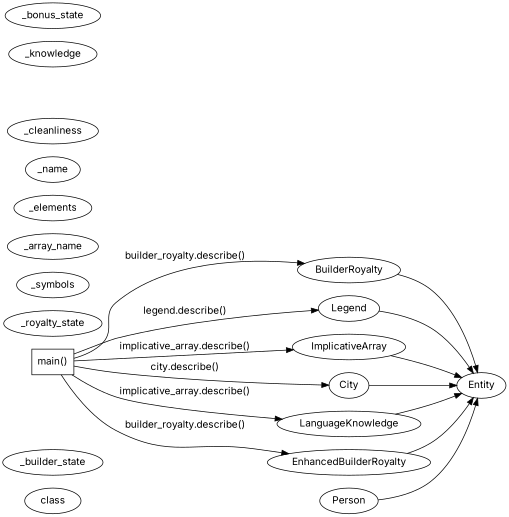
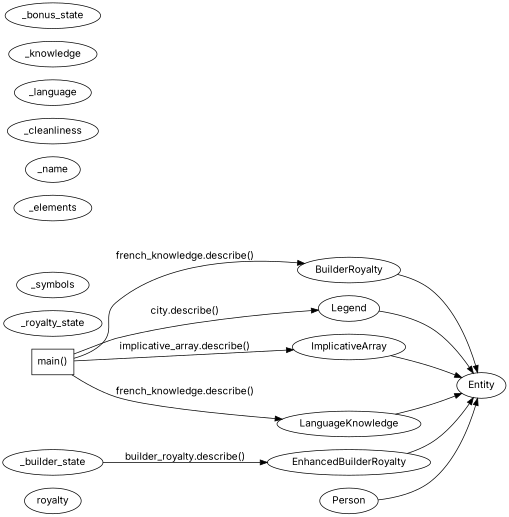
none -> (53, 93)
(53, 247) -> none
(185, 256) -> (185, 256)
(185, 311) -> (185, 311)
(349, 385) -> none
(185, 392) -> (185, 392)
(158, 445) -> (182, 462)
(53, 501) -> (53, 501)
